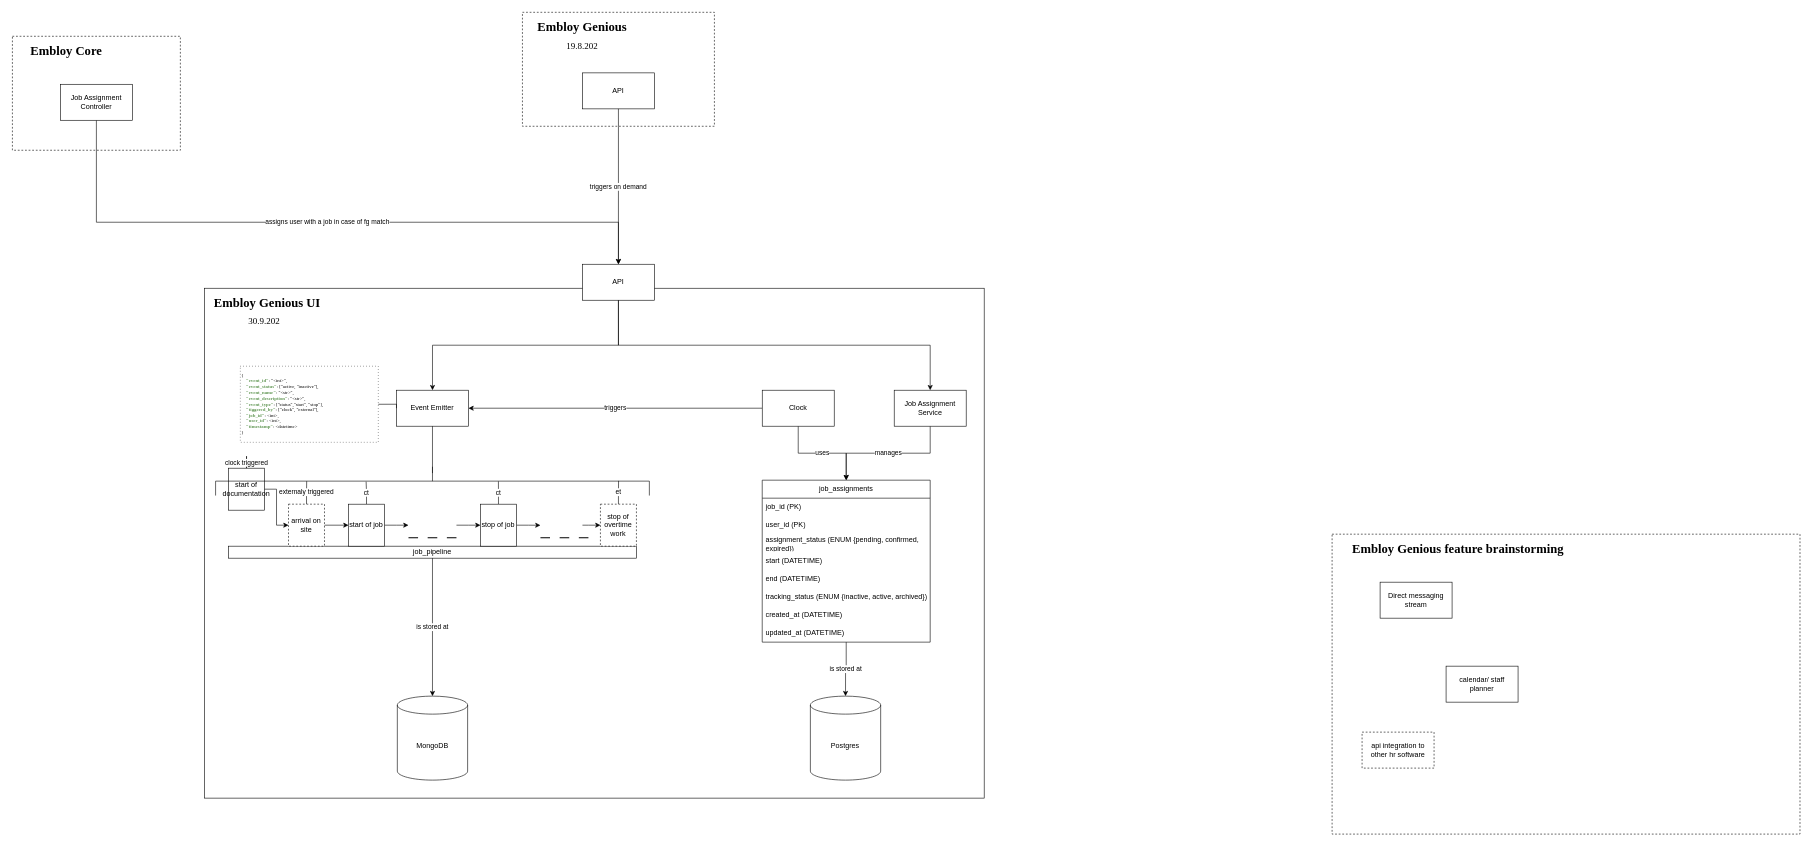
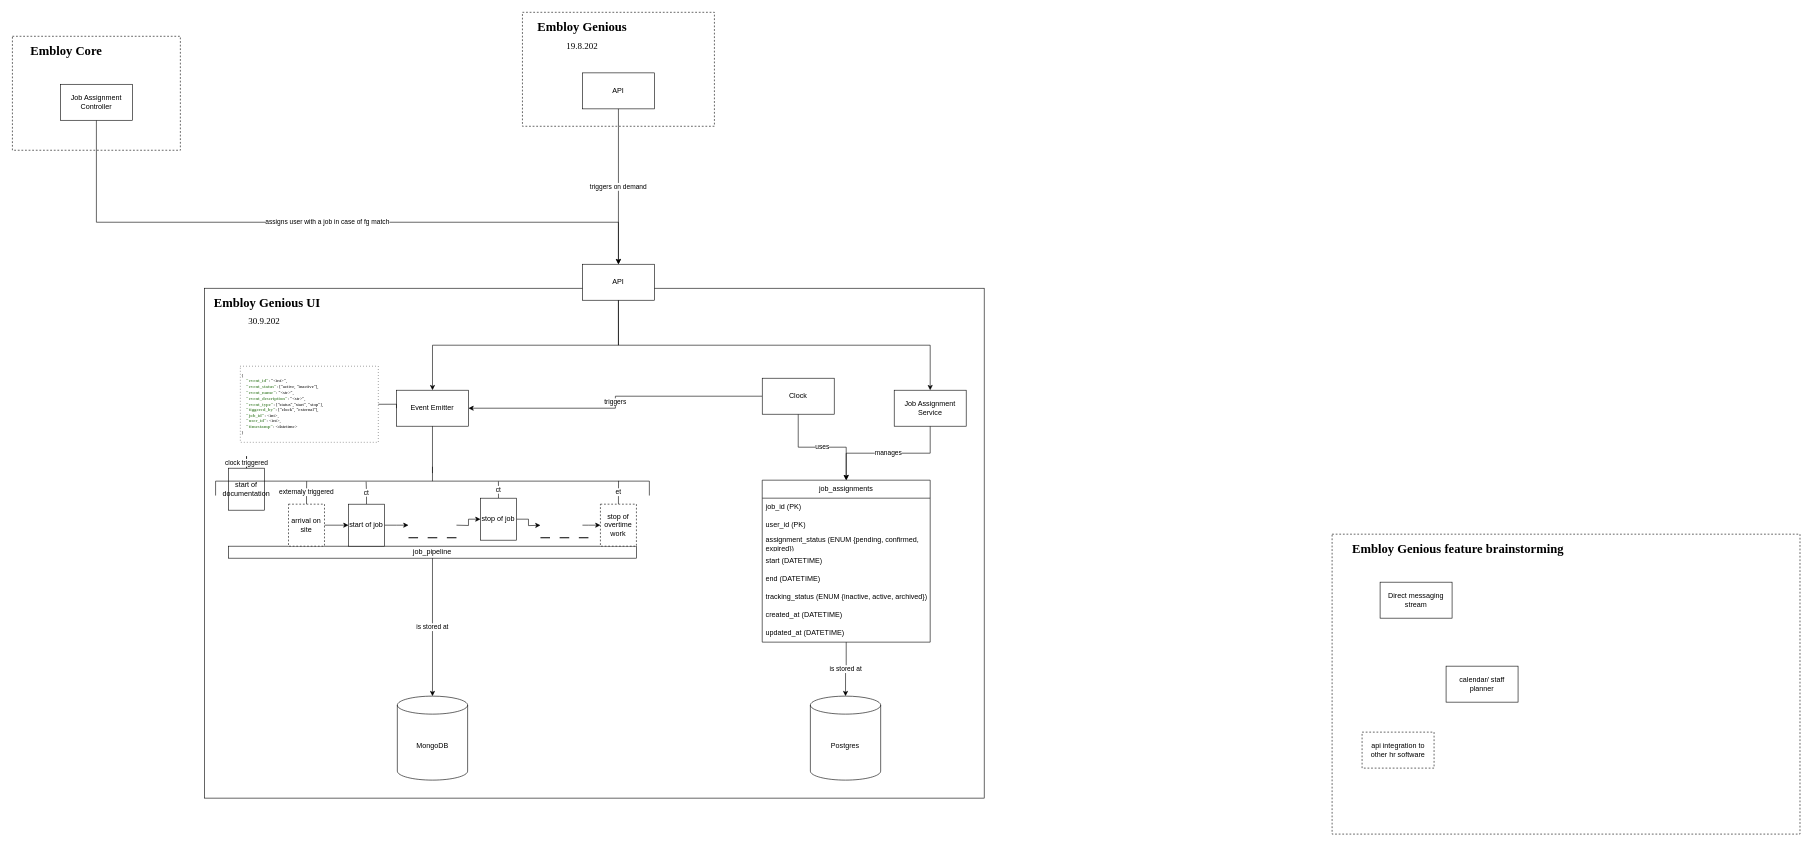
(798, 408) -> (798, 396)
(276, 510) -> none
(498, 525) -> (498, 519)
